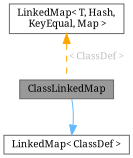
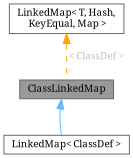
(73, 112) -> (60, 122)
